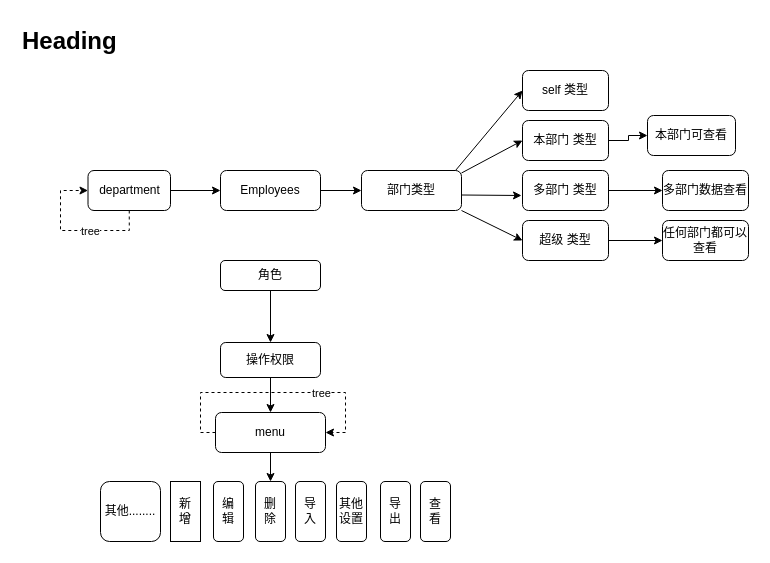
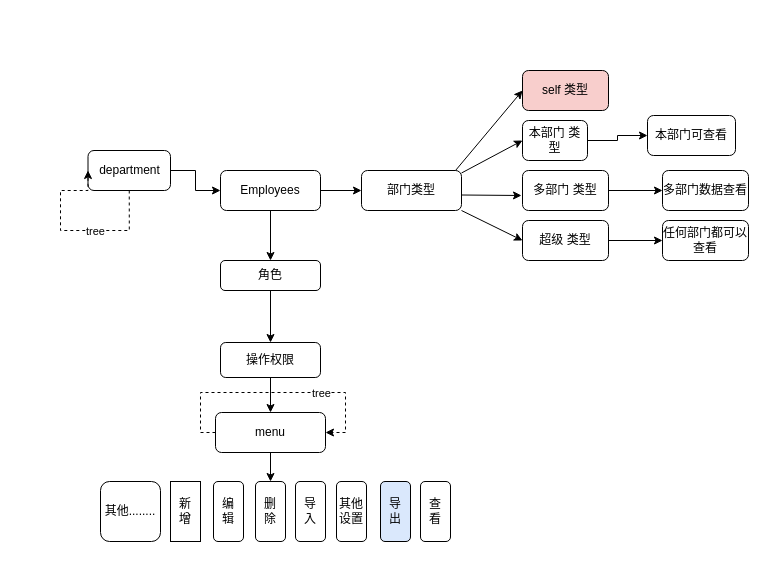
(111, 81) -> none
(566, 91) -> (566, 91)
(566, 141) -> (555, 141)
(129, 191) -> (129, 171)
none -> (271, 232)
(396, 512) -> (396, 512)
